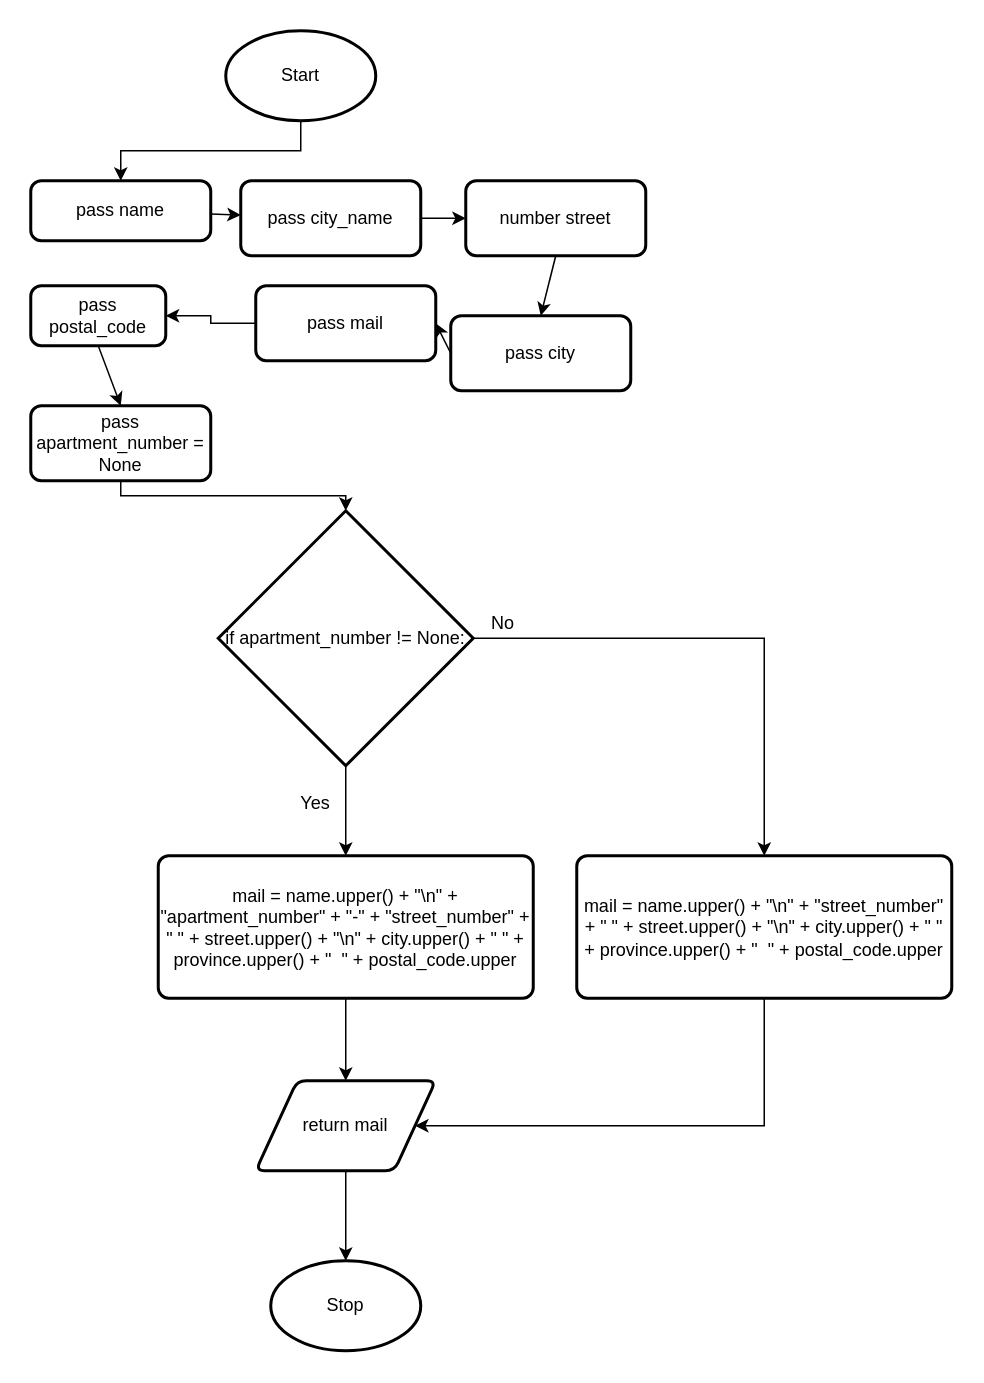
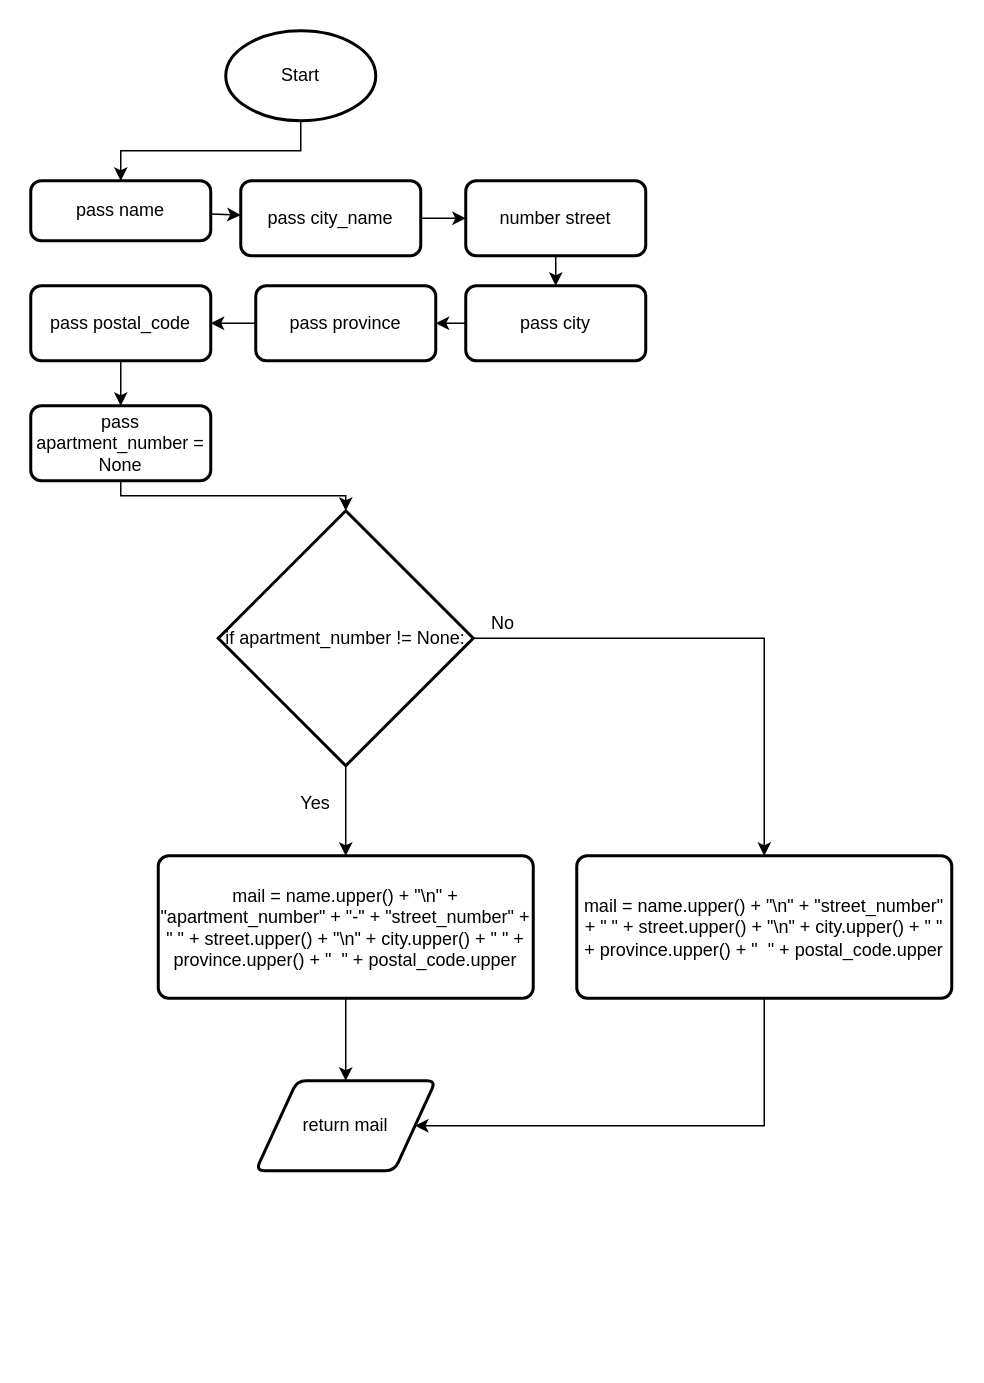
(98, 316) -> (121, 323)
(346, 323) -> (346, 323)
(541, 353) -> (556, 323)
(346, 1211) -> none
(346, 1306) -> none
